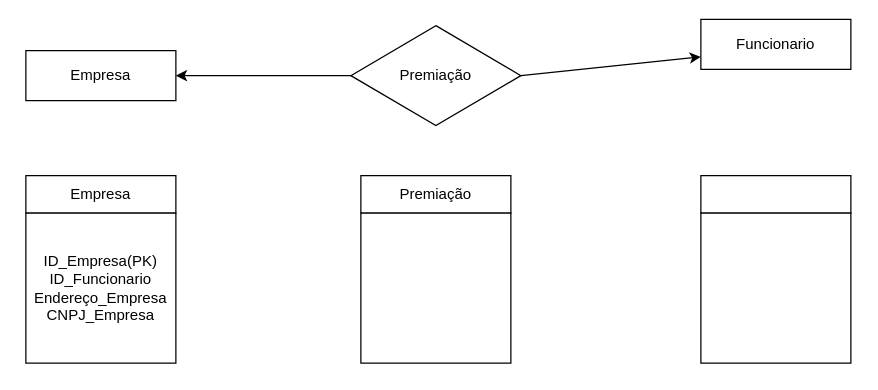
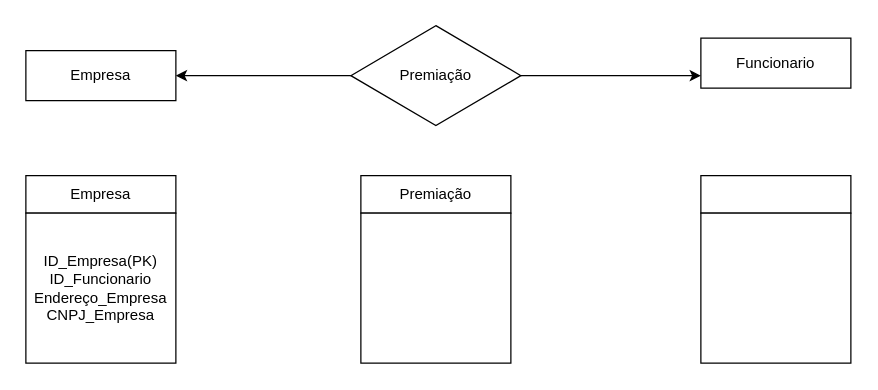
(776, 44) -> (776, 63)
